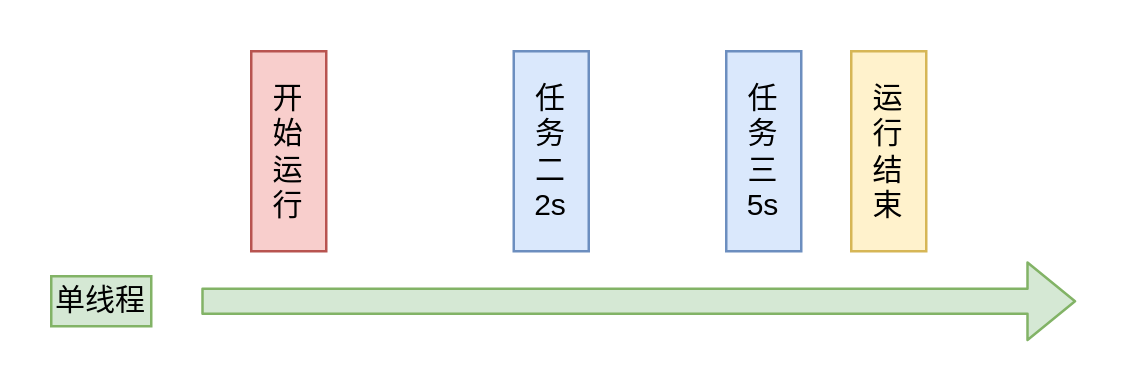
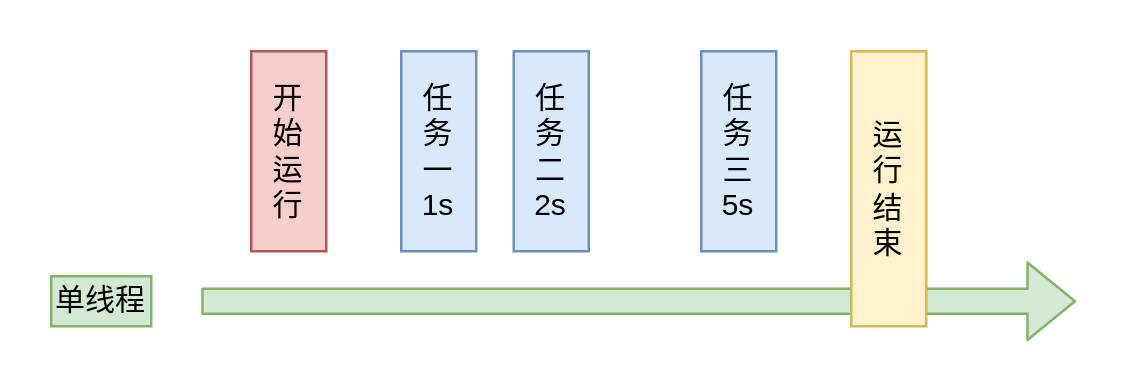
none -> (439, 151)
(764, 151) -> (739, 151)
(889, 151) -> (889, 189)
